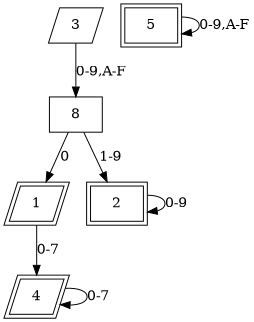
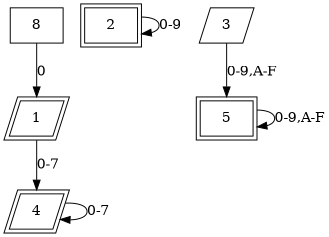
(76, 65) -> (227, 65)
(93, 153) -> none
